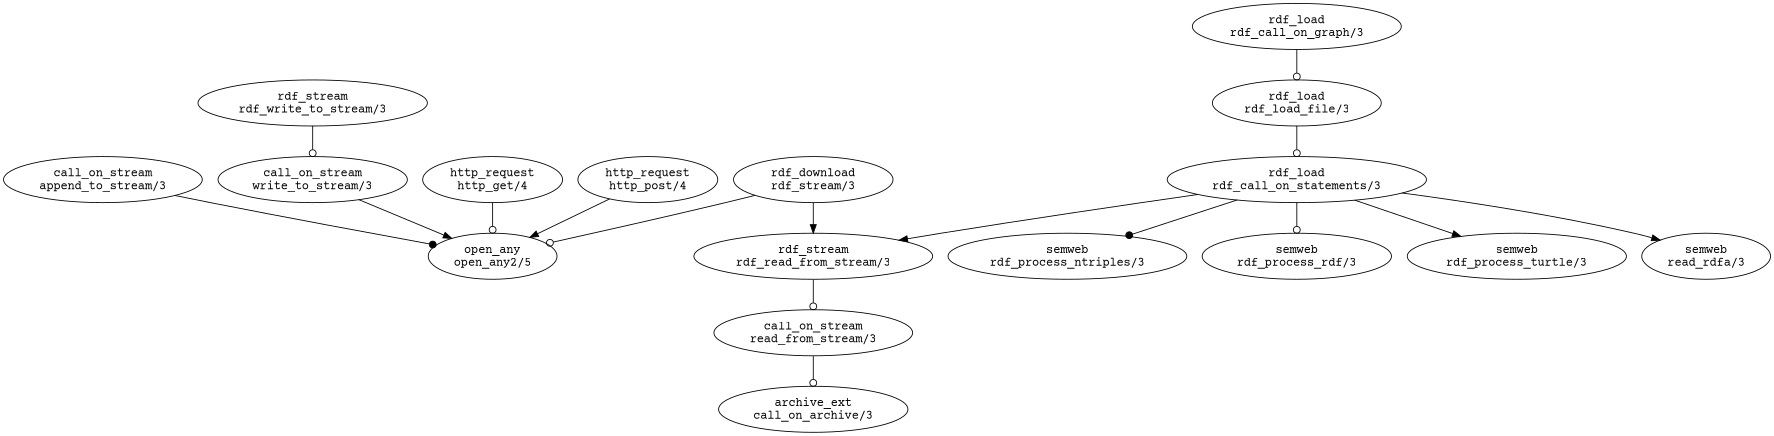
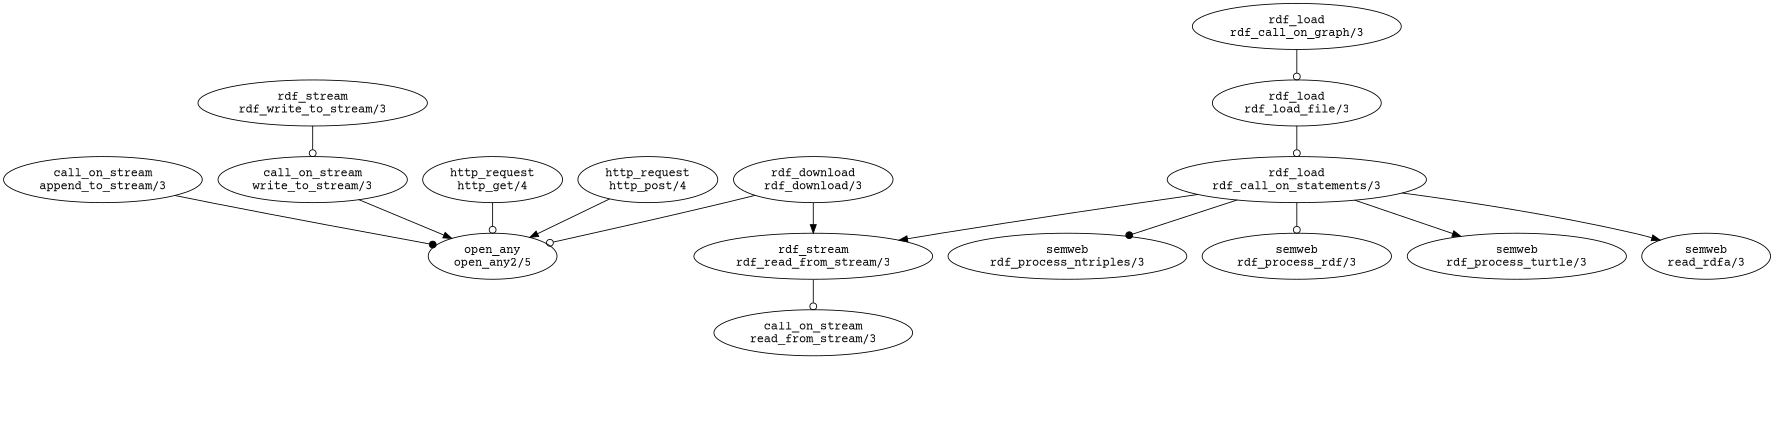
(813, 186) -> (813, 186)
(813, 409) -> none
